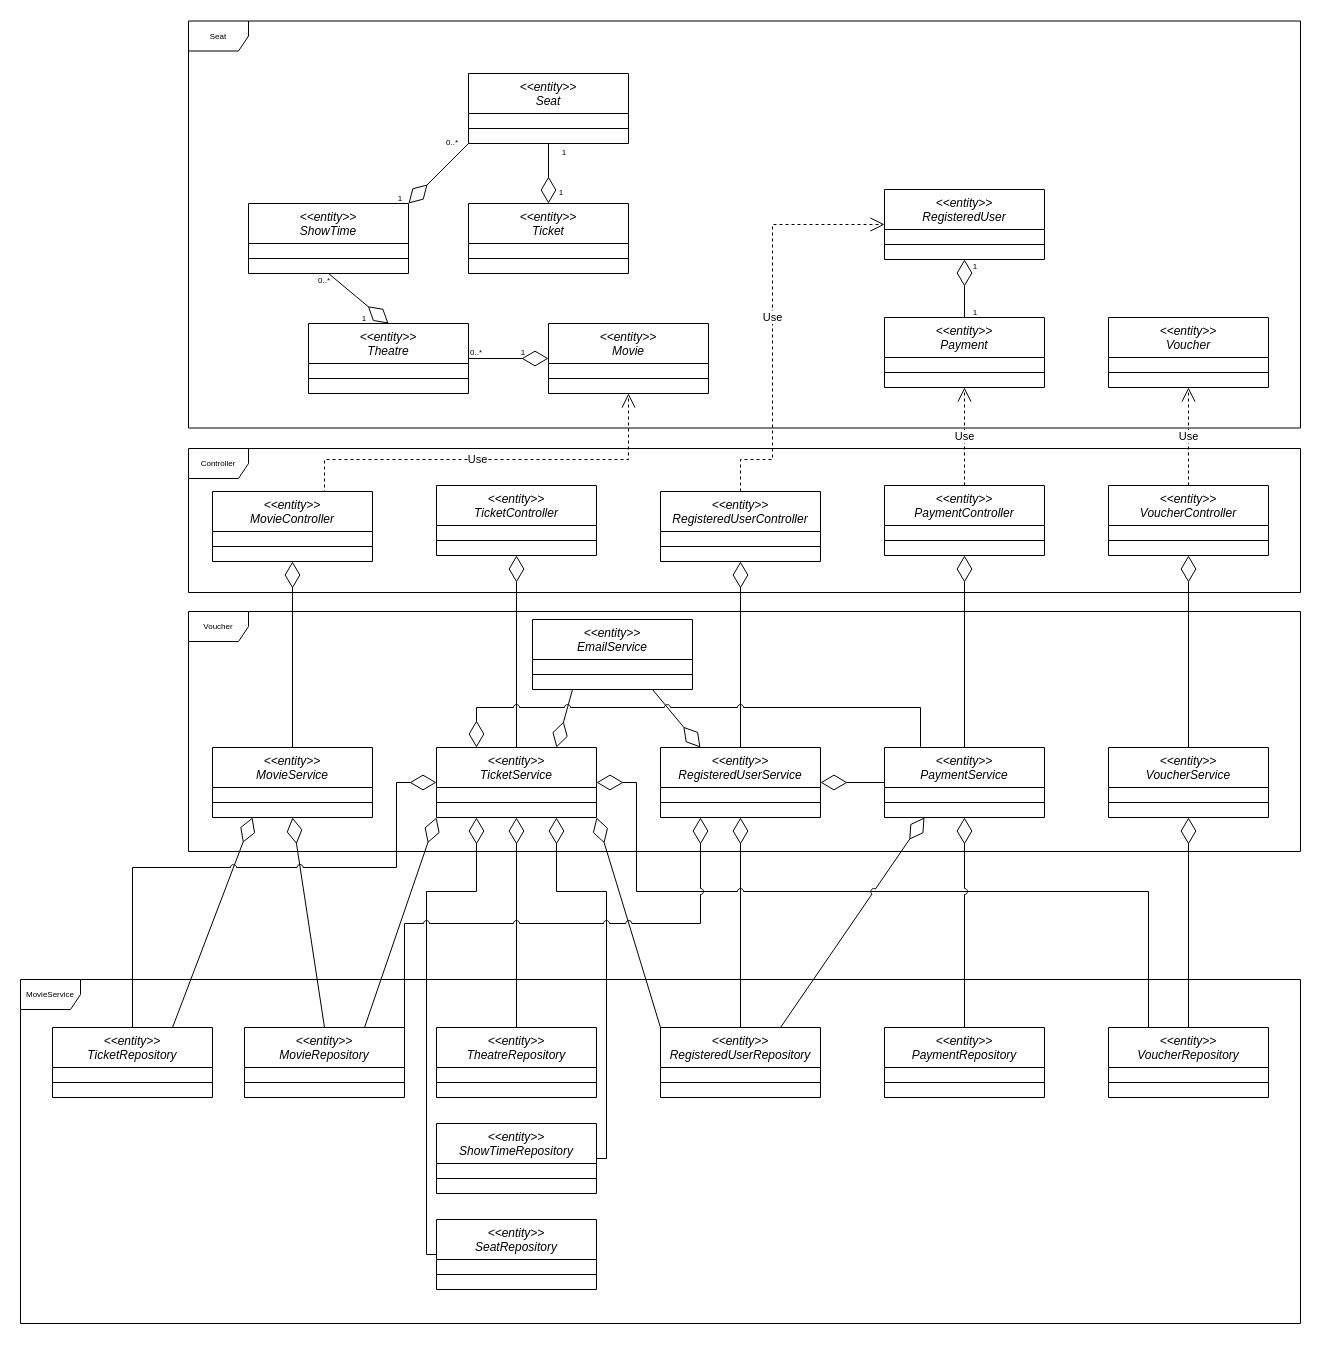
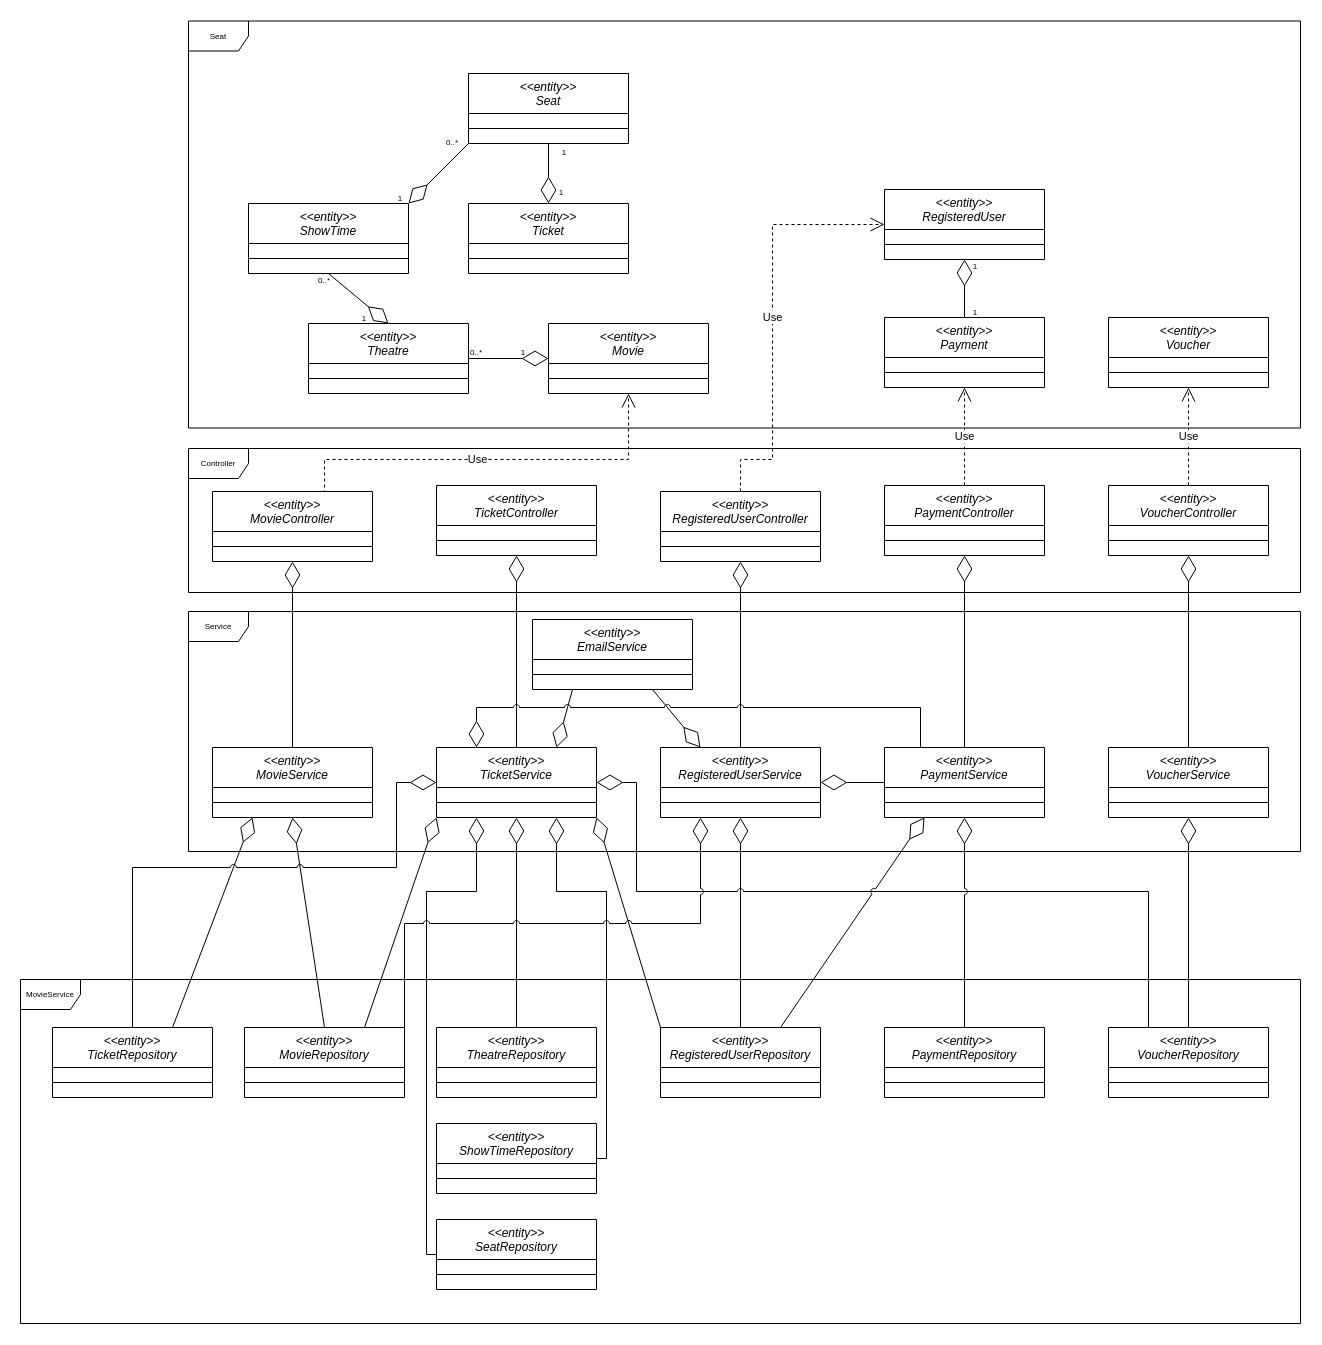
(219, 627) -> (219, 627)
